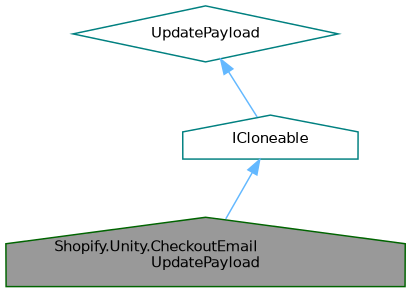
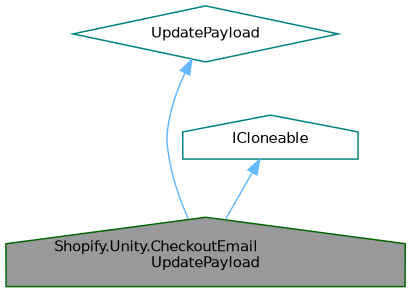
(243, 94) -> (167, 146)
